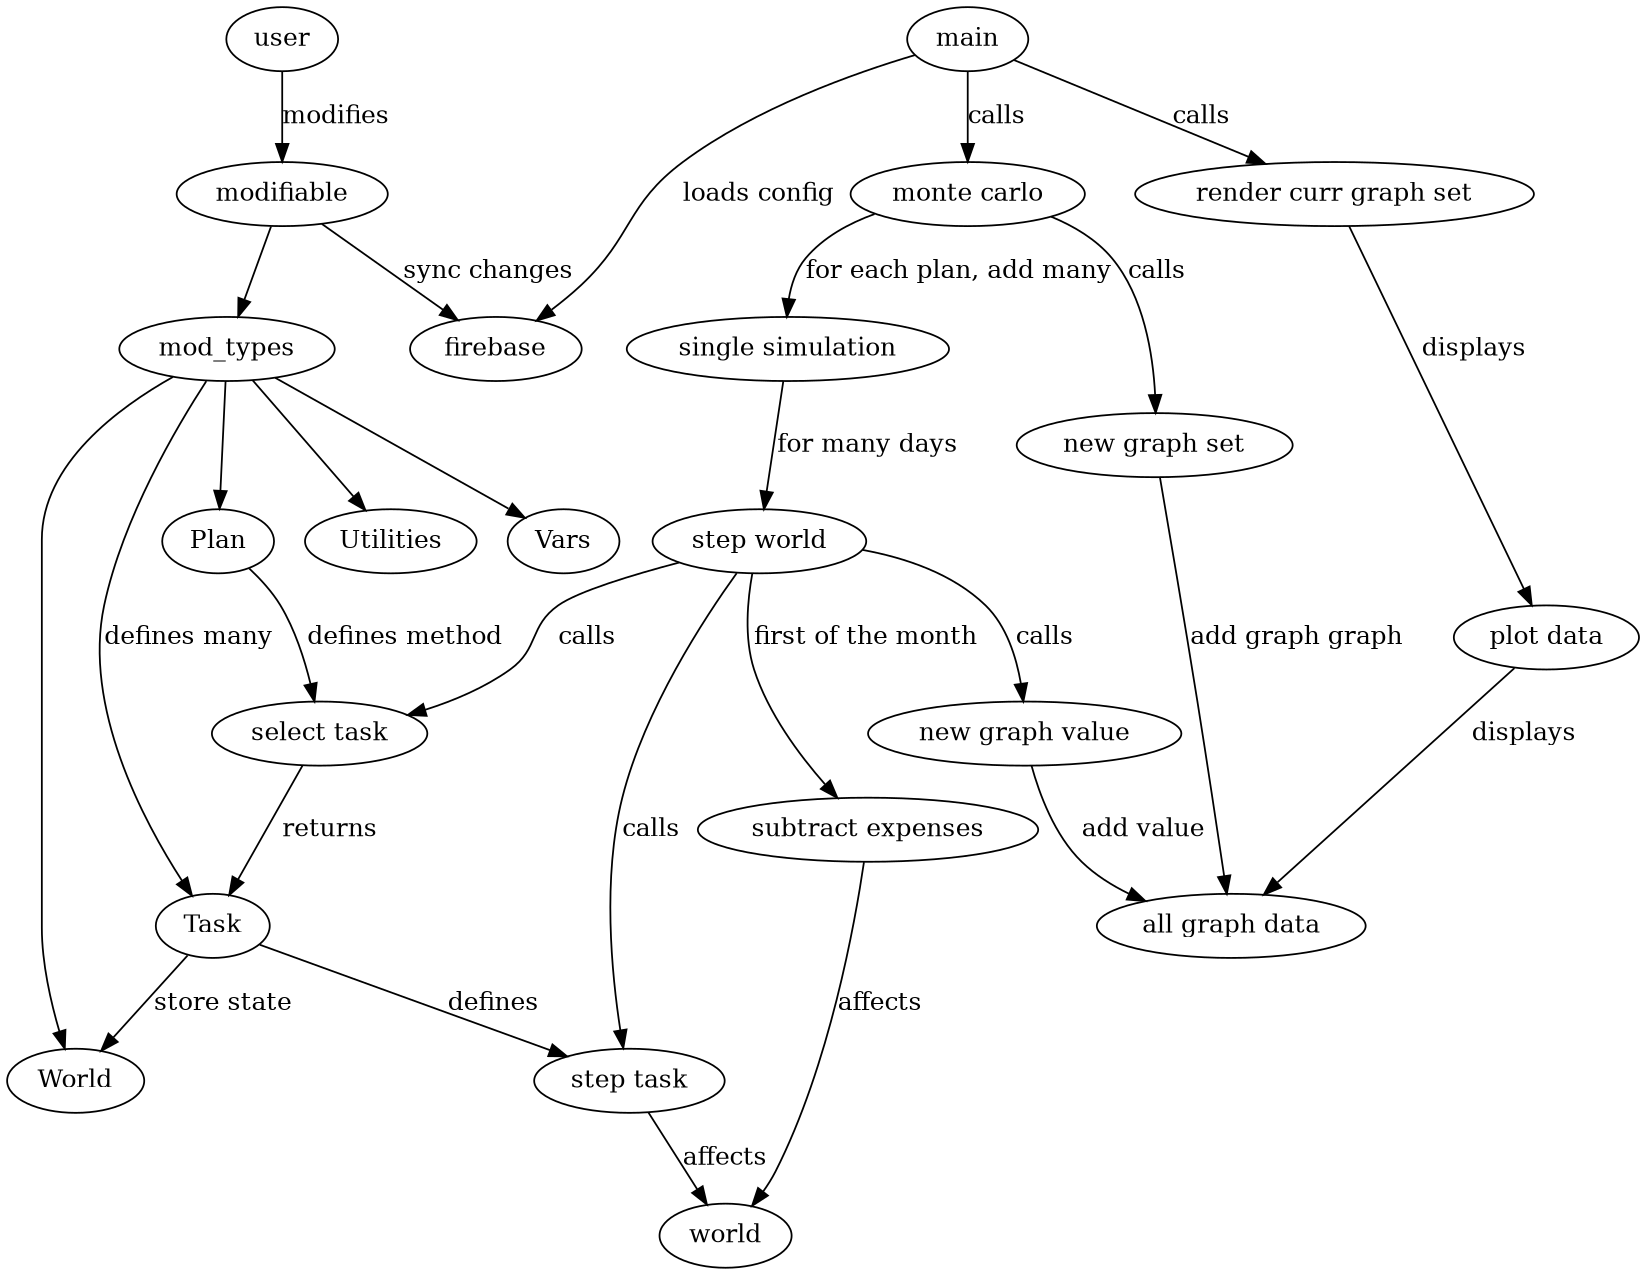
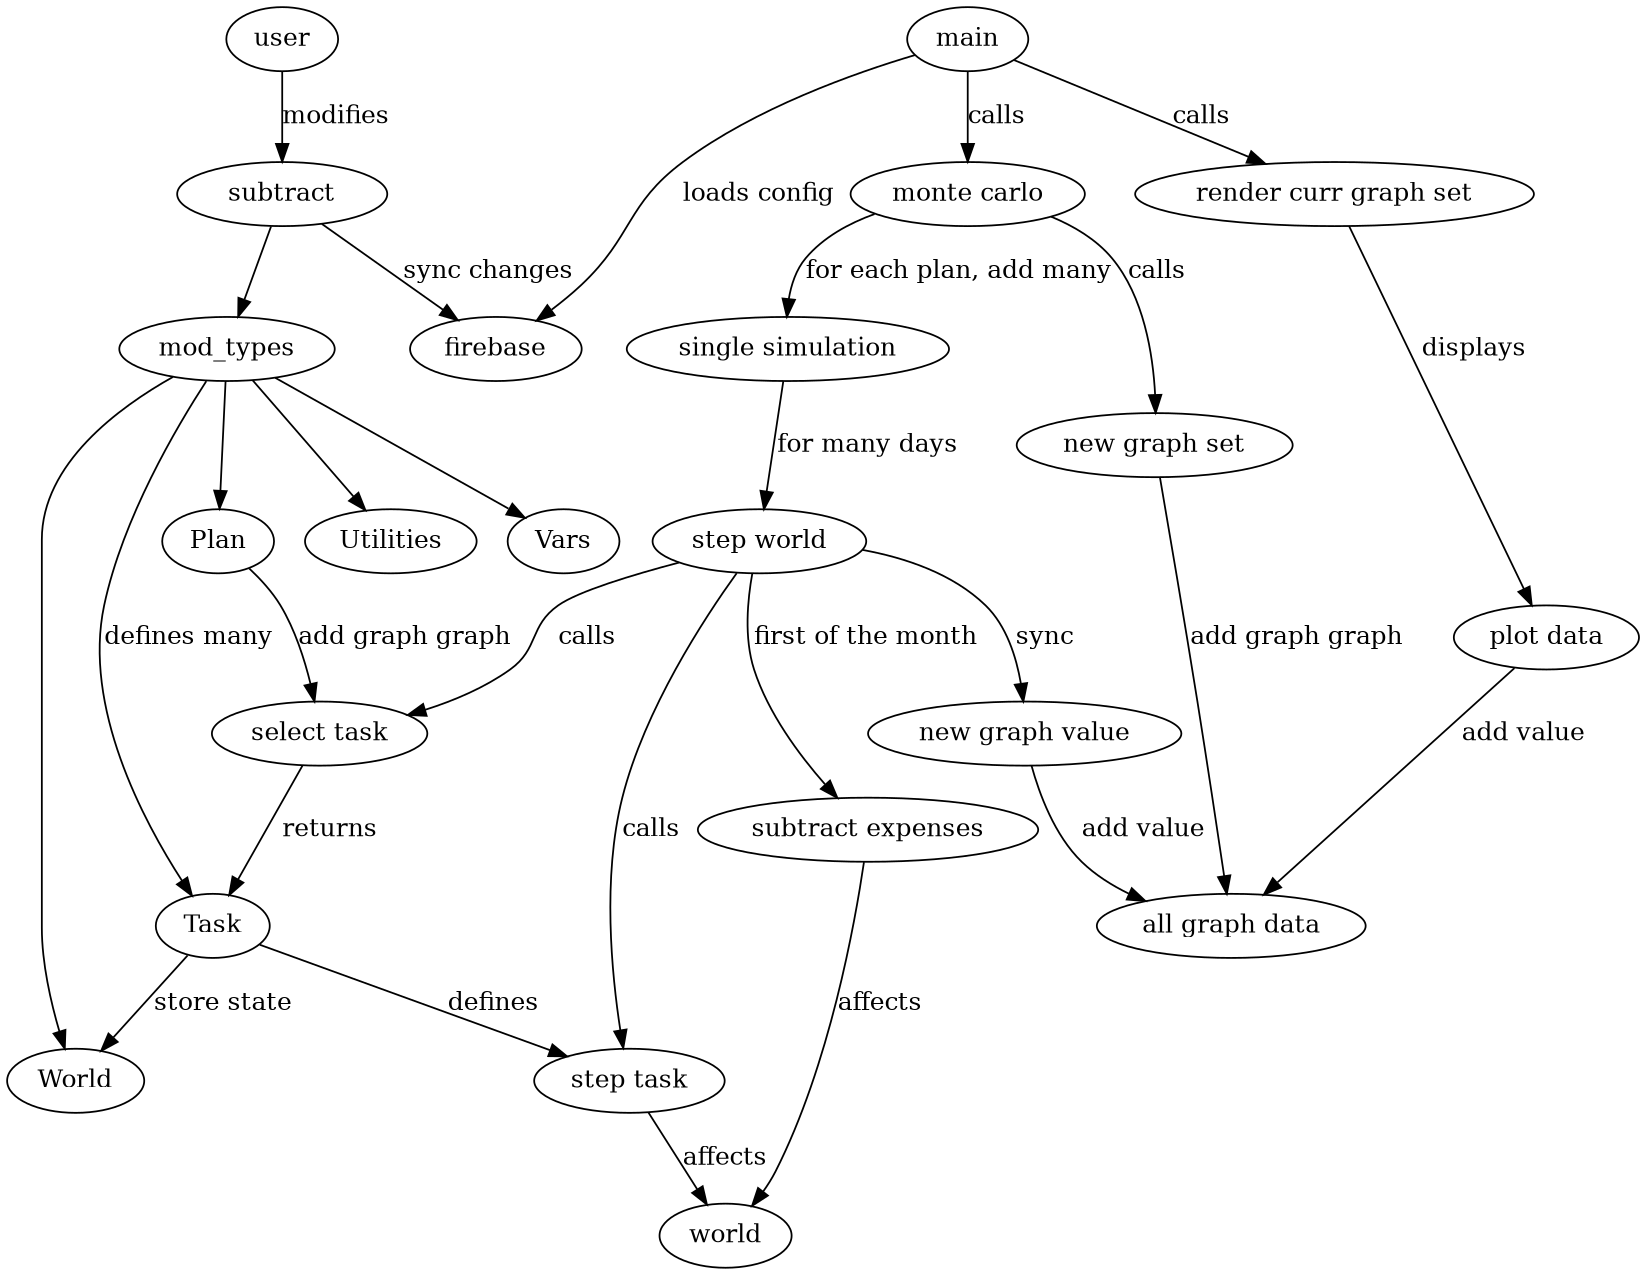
(282, 194) -> (282, 194)
(405, 637) -> (405, 637)
(1045, 637) -> (1045, 637)
(1524, 734) -> (1524, 734)
